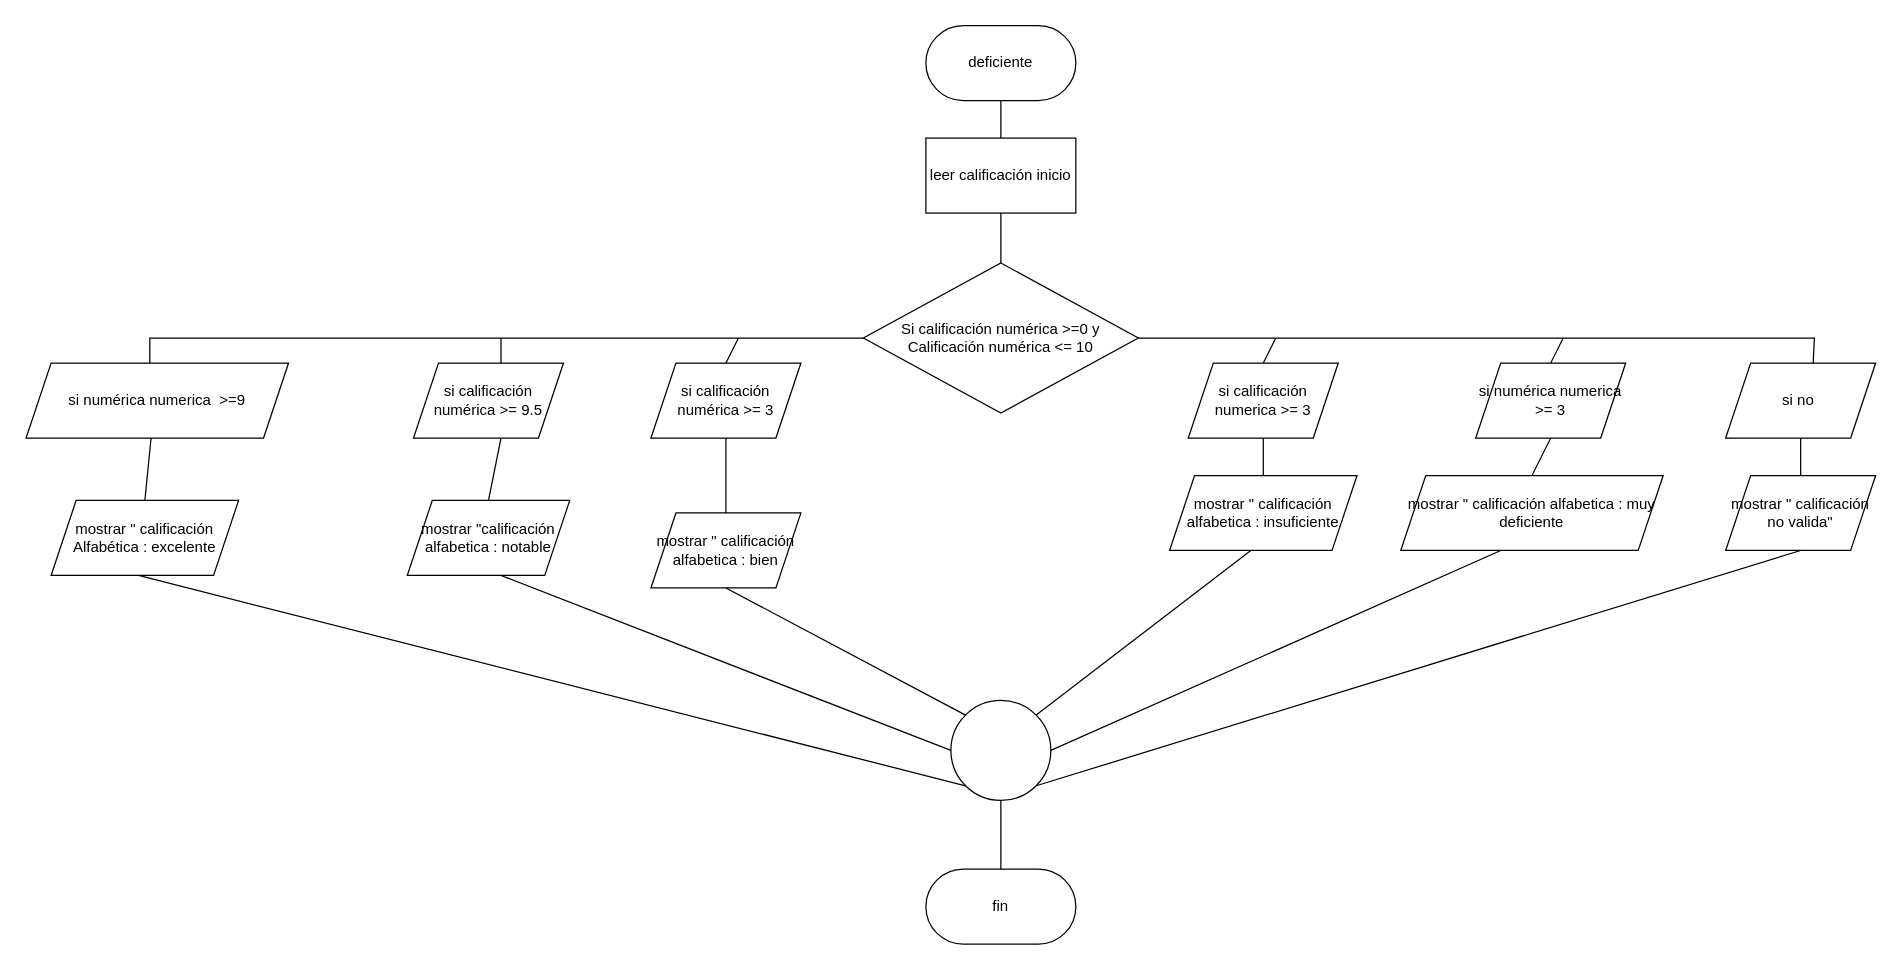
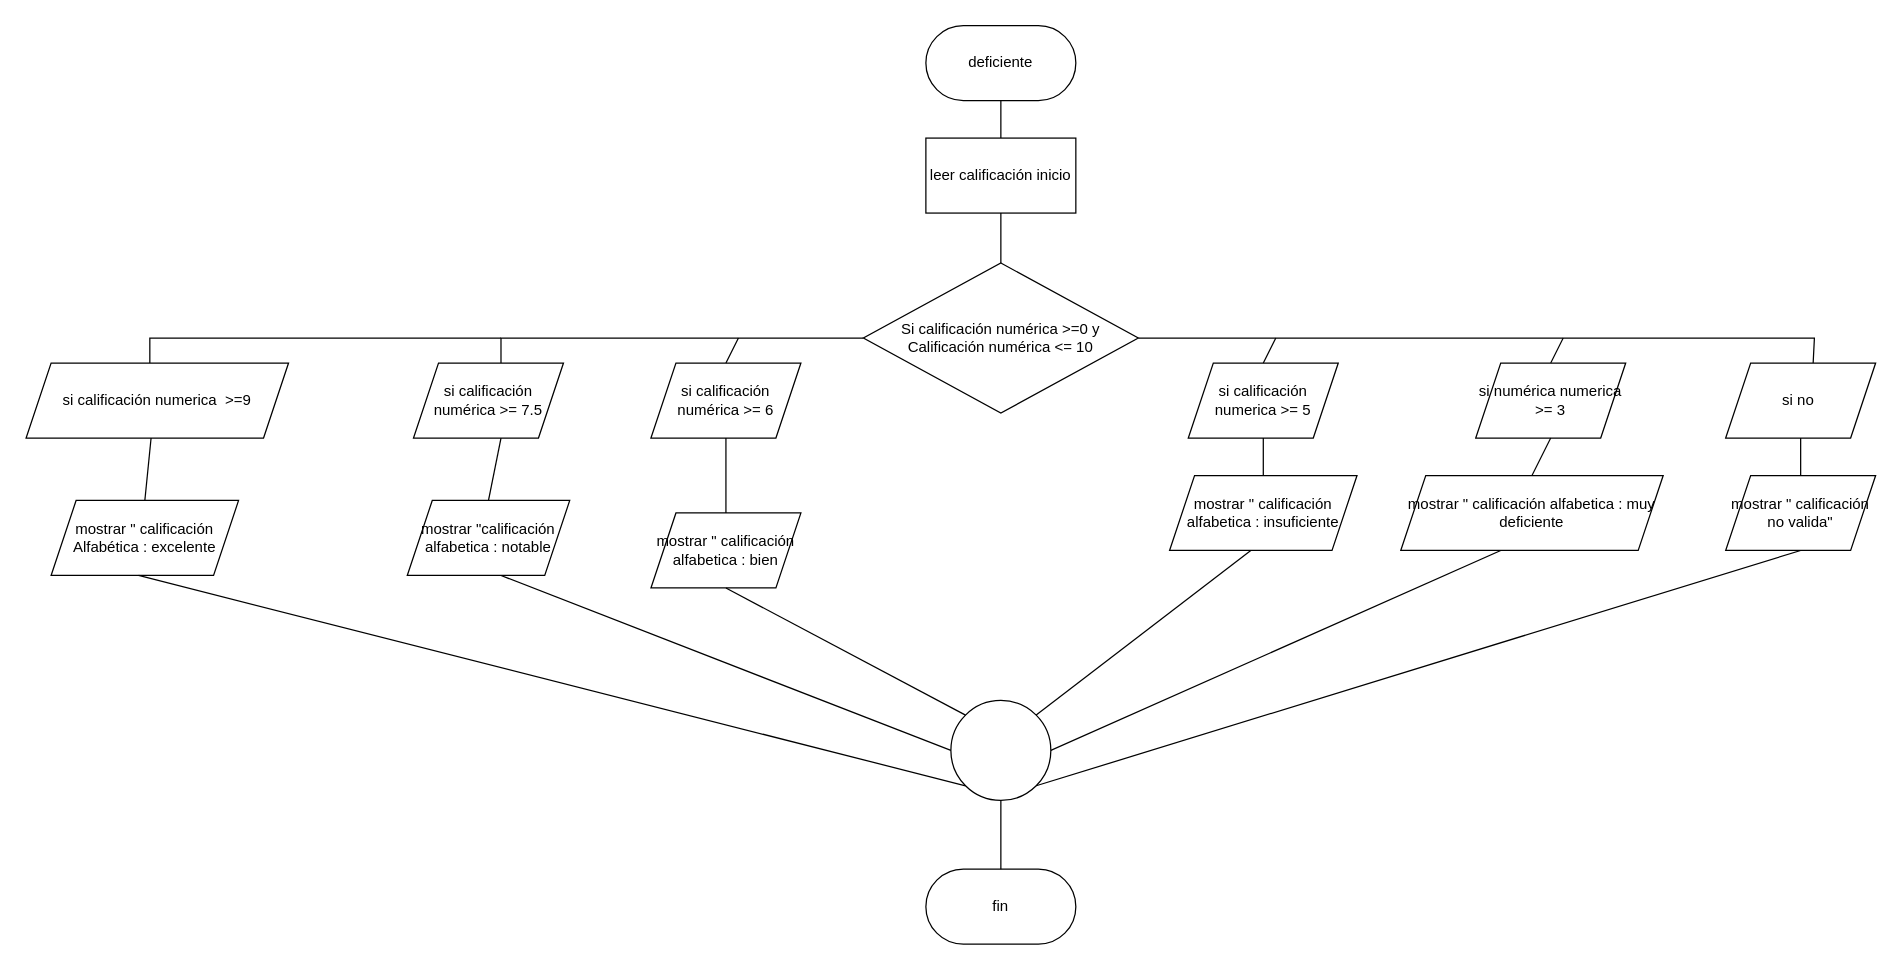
(157, 401) -> (157, 401)
(488, 401) -> (488, 401)
(726, 401) -> (726, 401)
(1263, 401) -> (1263, 401)
